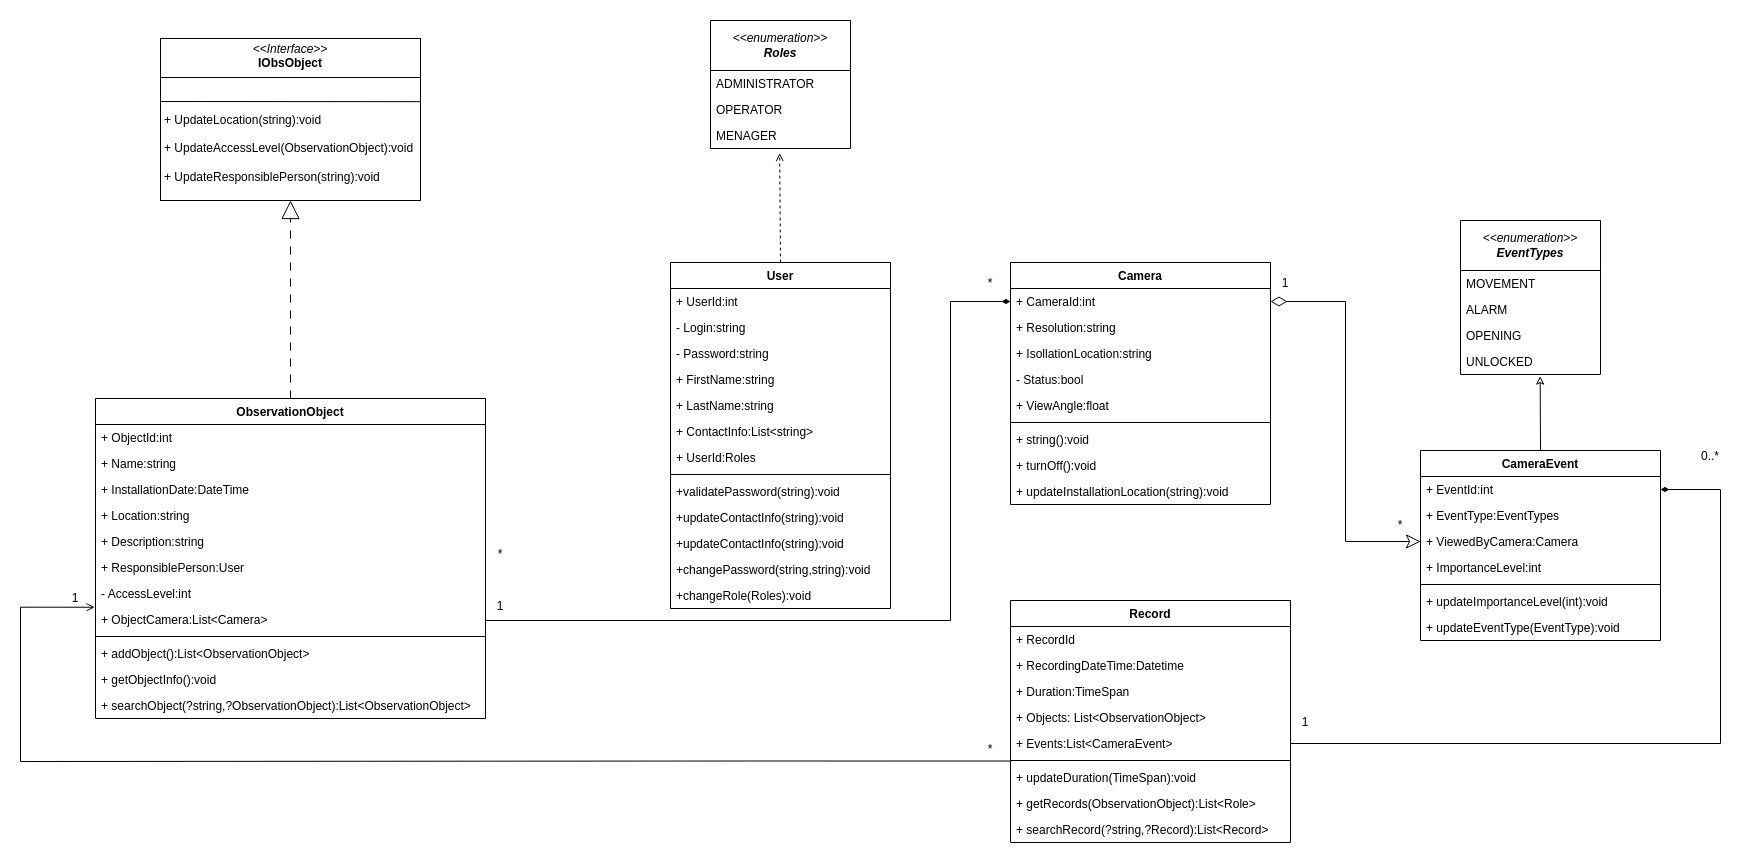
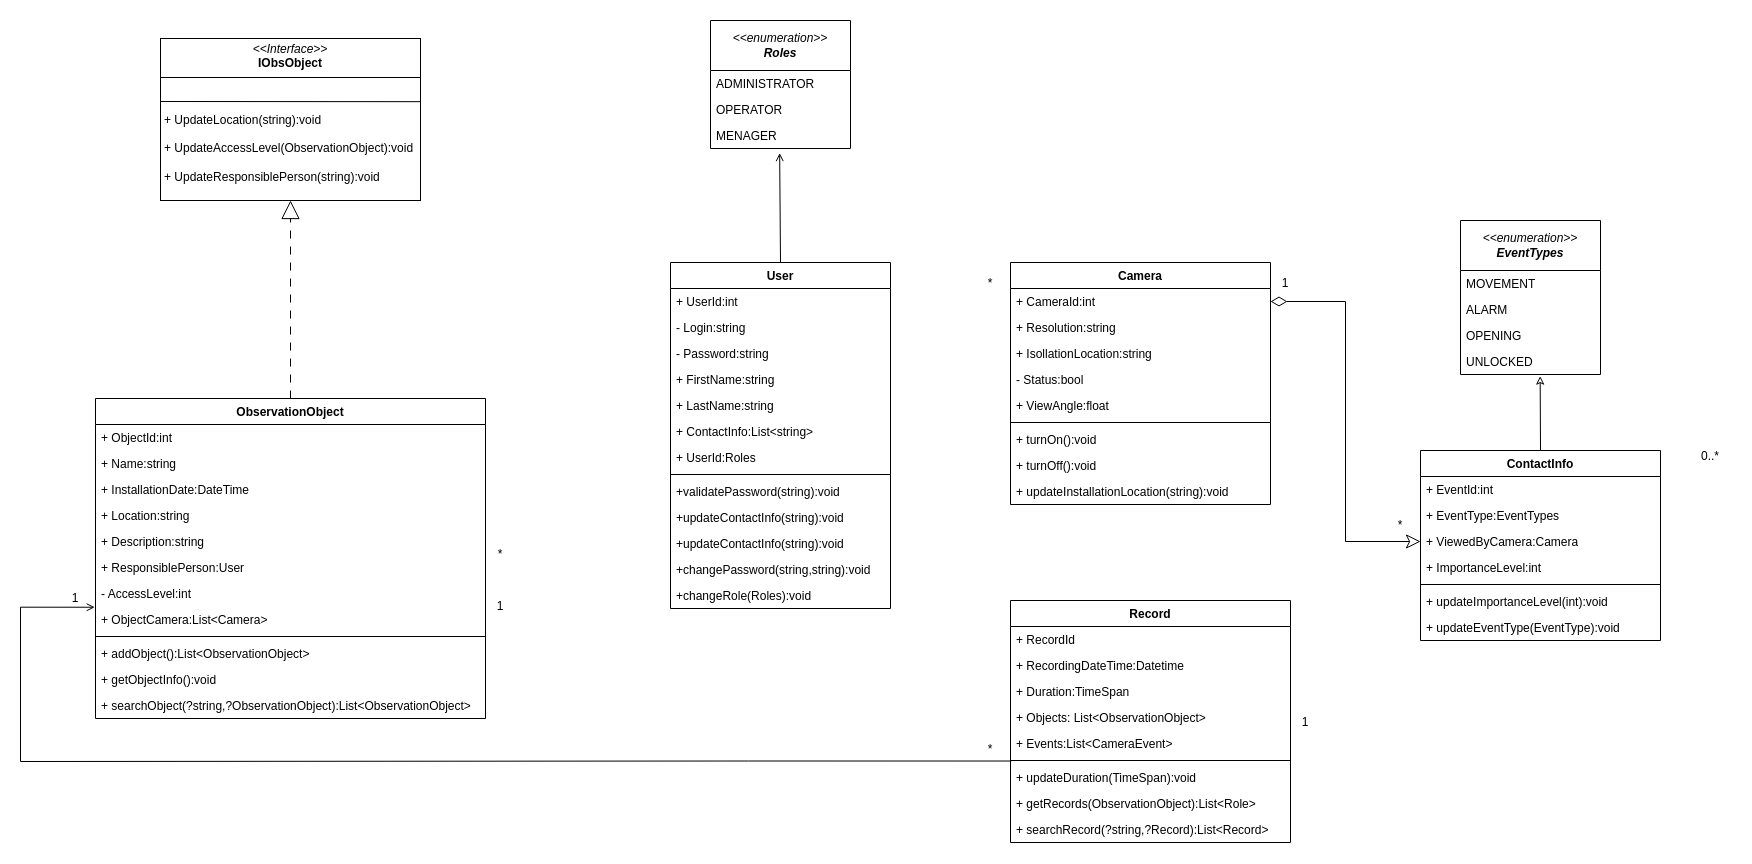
(780, 208) -> (780, 208)
(1061, 441) -> (1062, 441)
(1541, 465) -> (1541, 465)
(905, 621) -> none
(1659, 744) -> none
